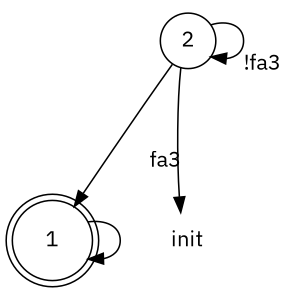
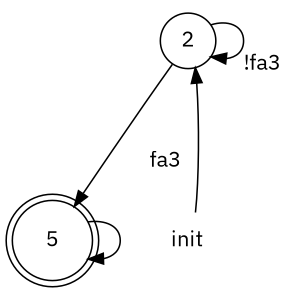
(178, 132) -> (198, 148)
(52, 240) -> (52, 240)
